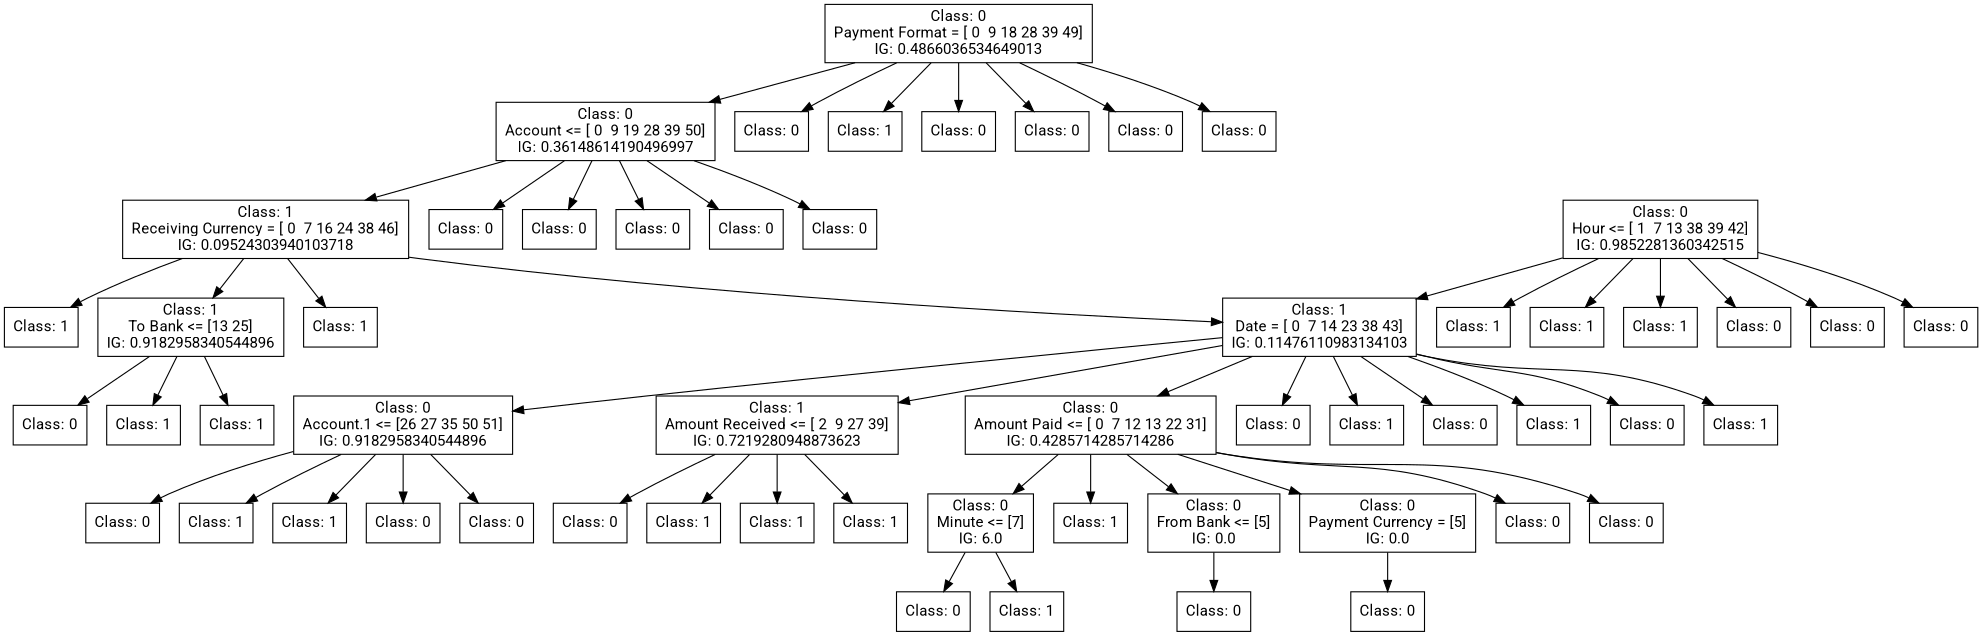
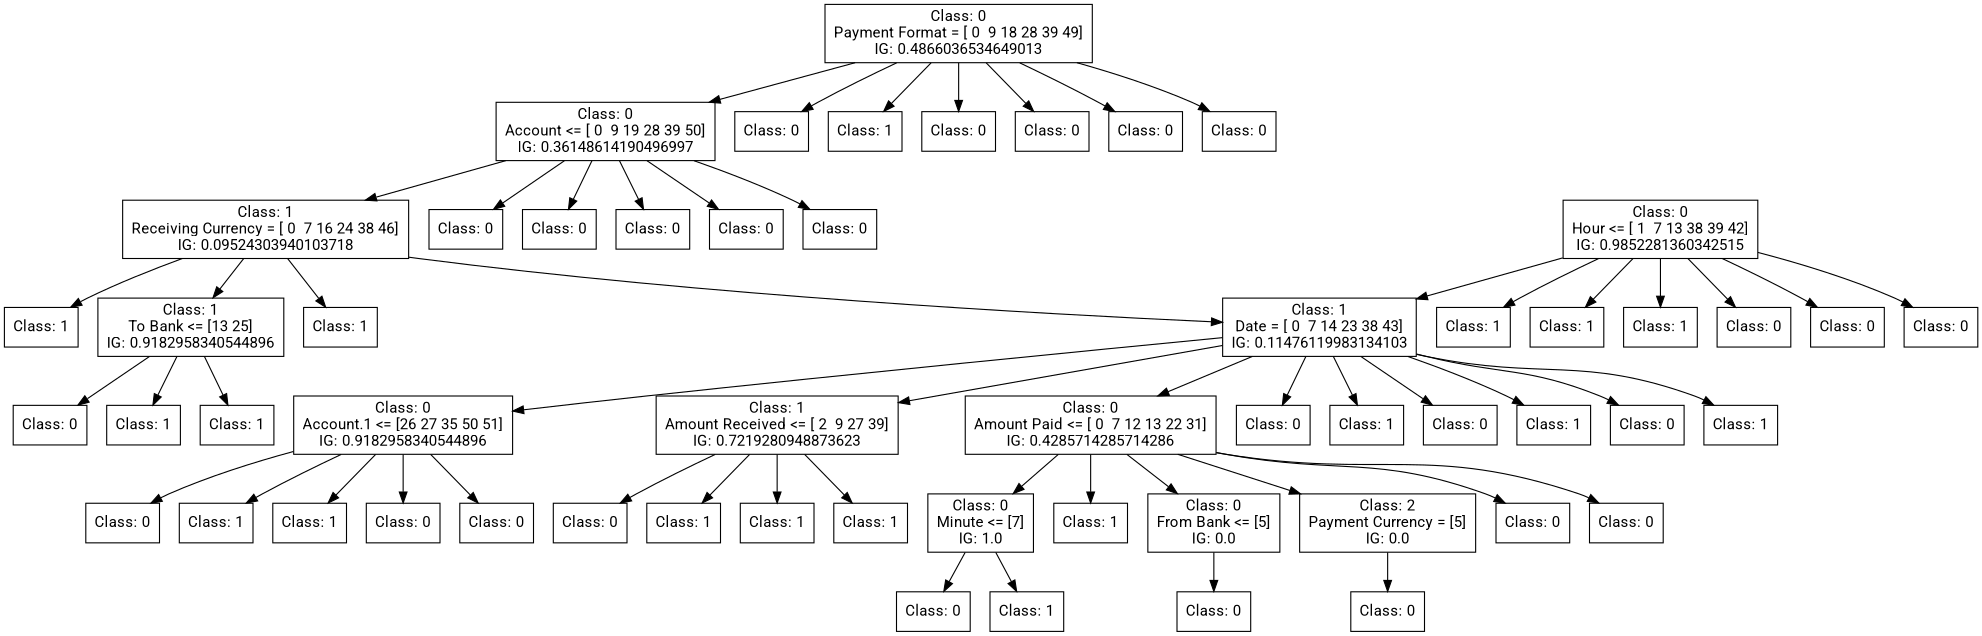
(1319, 327) -> (1319, 327)
(981, 523) -> (981, 523)
(1388, 523) -> (1388, 523)
